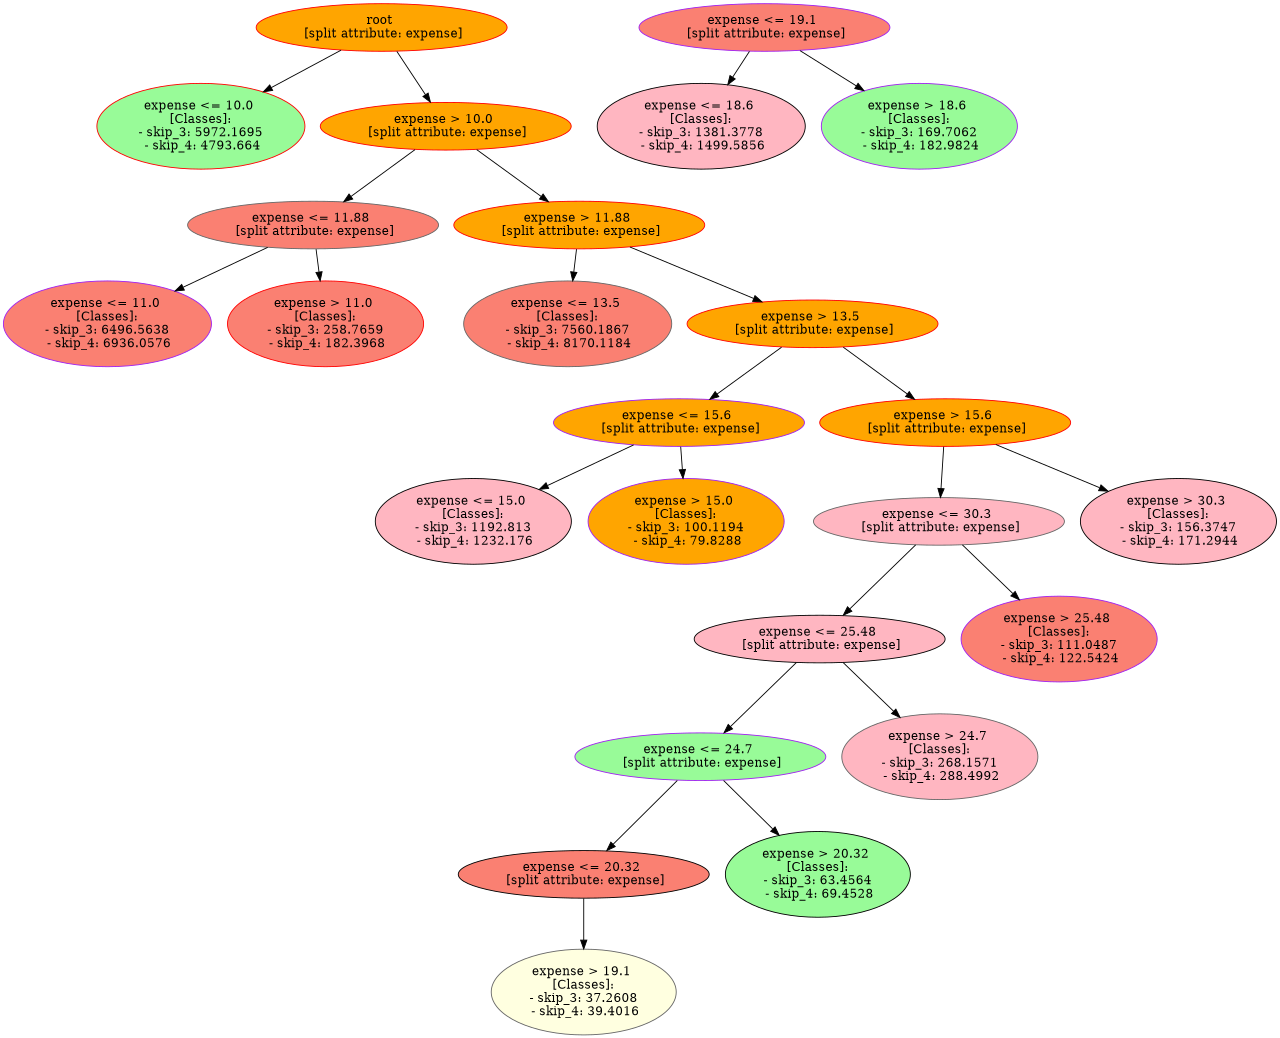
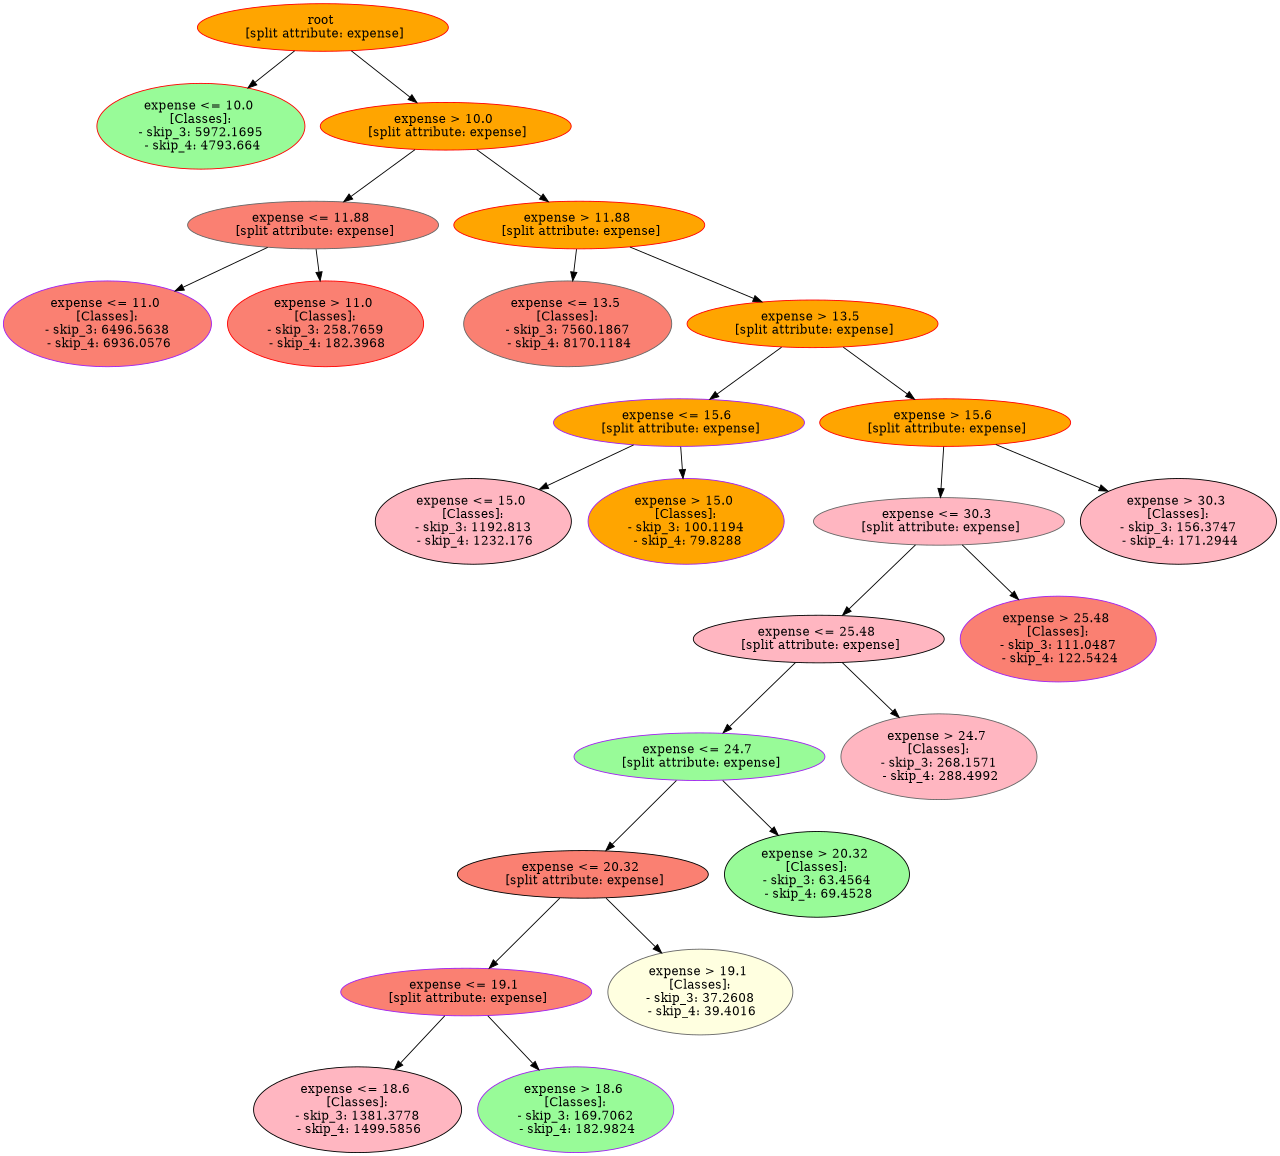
none -> (528, 930)
